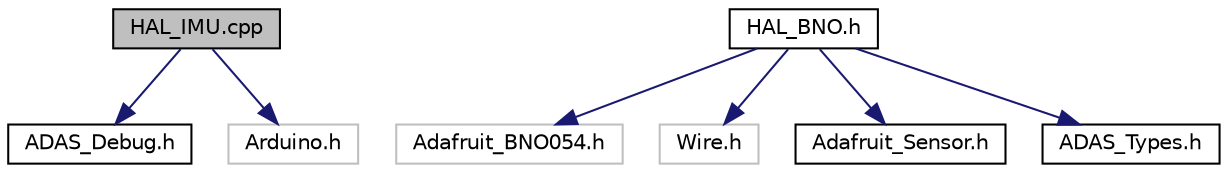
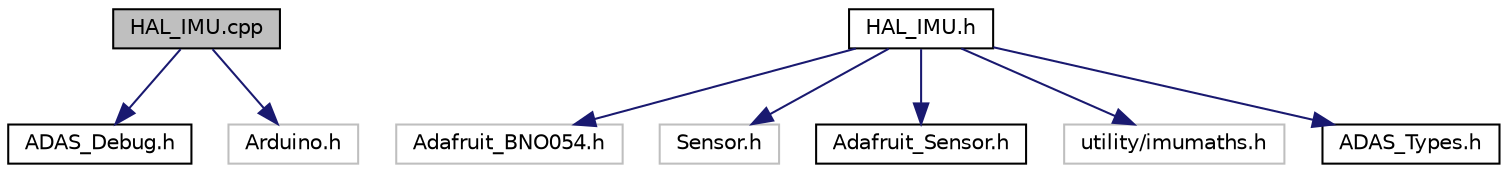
(804, 29) -> (921, 29)
(709, 144) -> (719, 144)
none -> (1174, 144)
